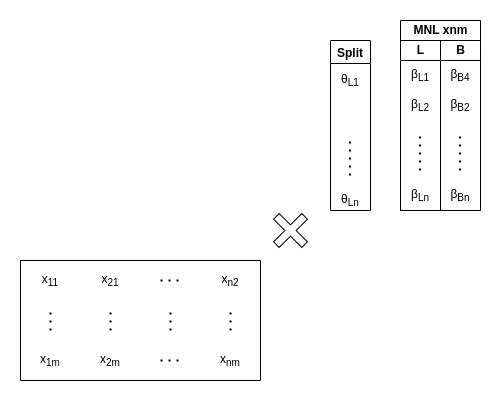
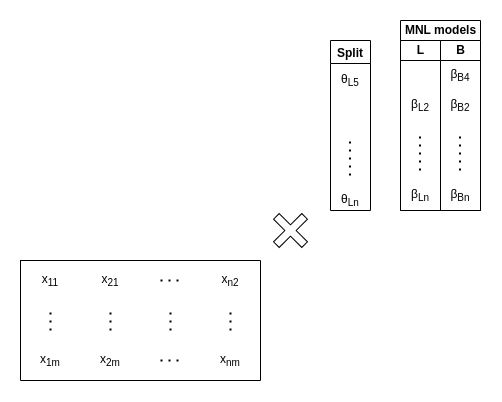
(441, 31) -> (441, 31)
(421, 76) -> none
(351, 81) -> (351, 81)
